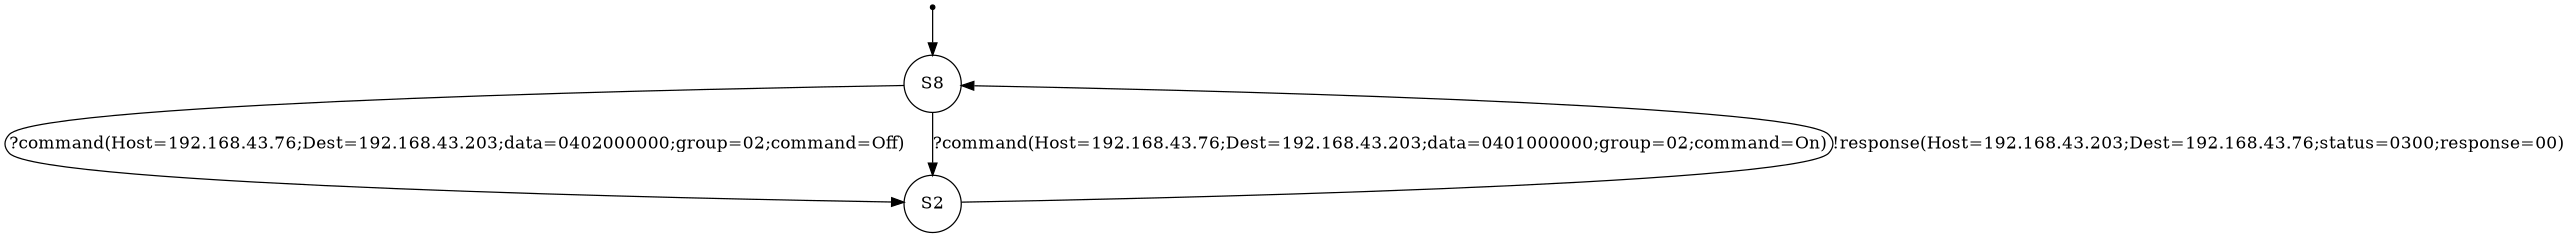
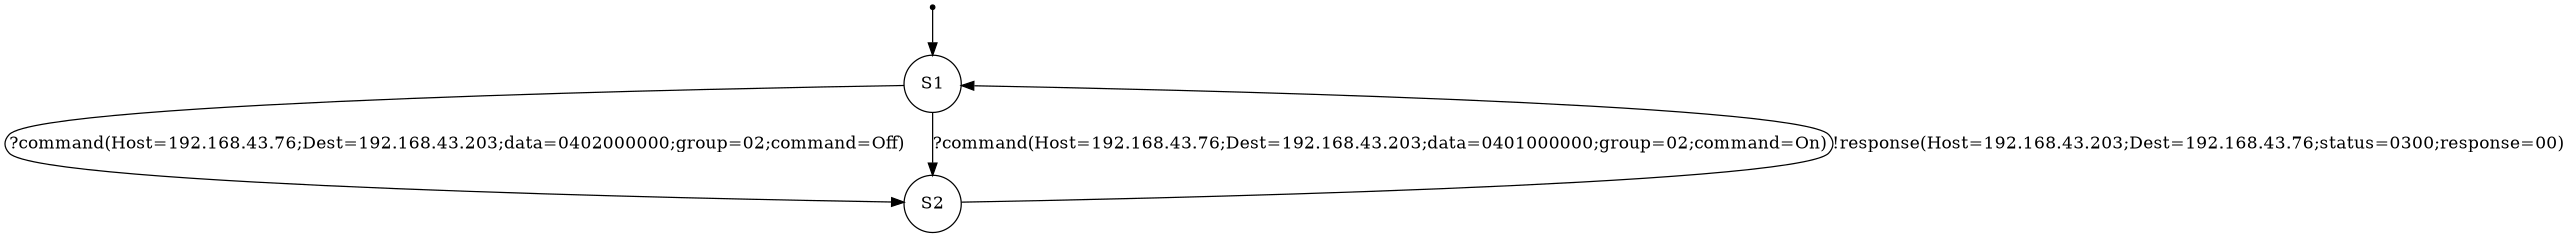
(933, 84) -> (933, 84)
